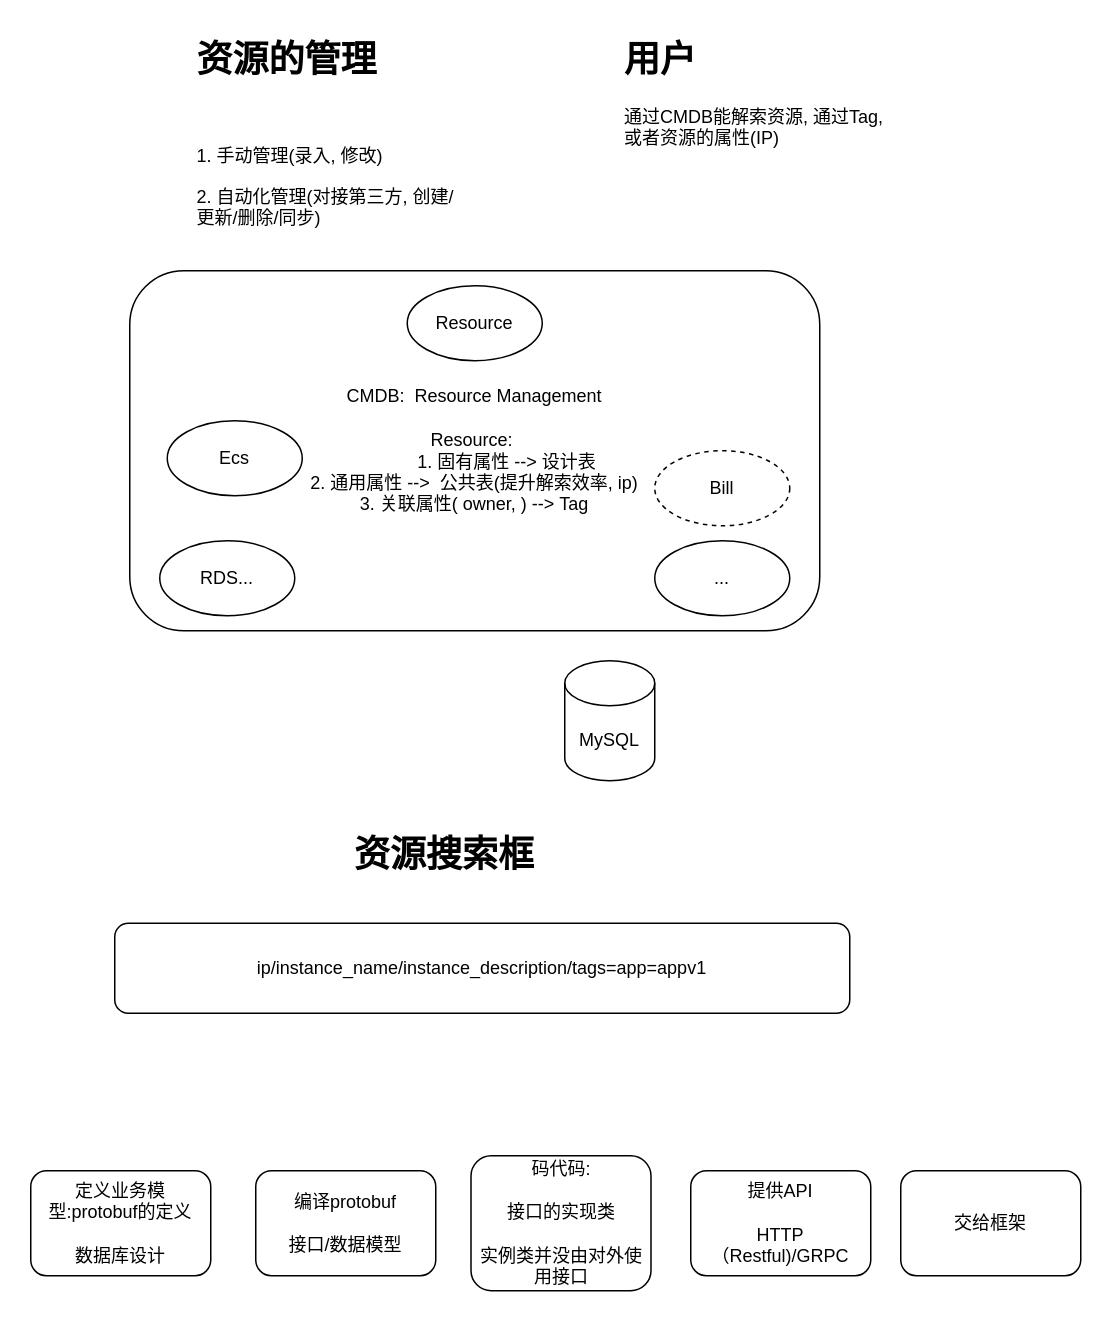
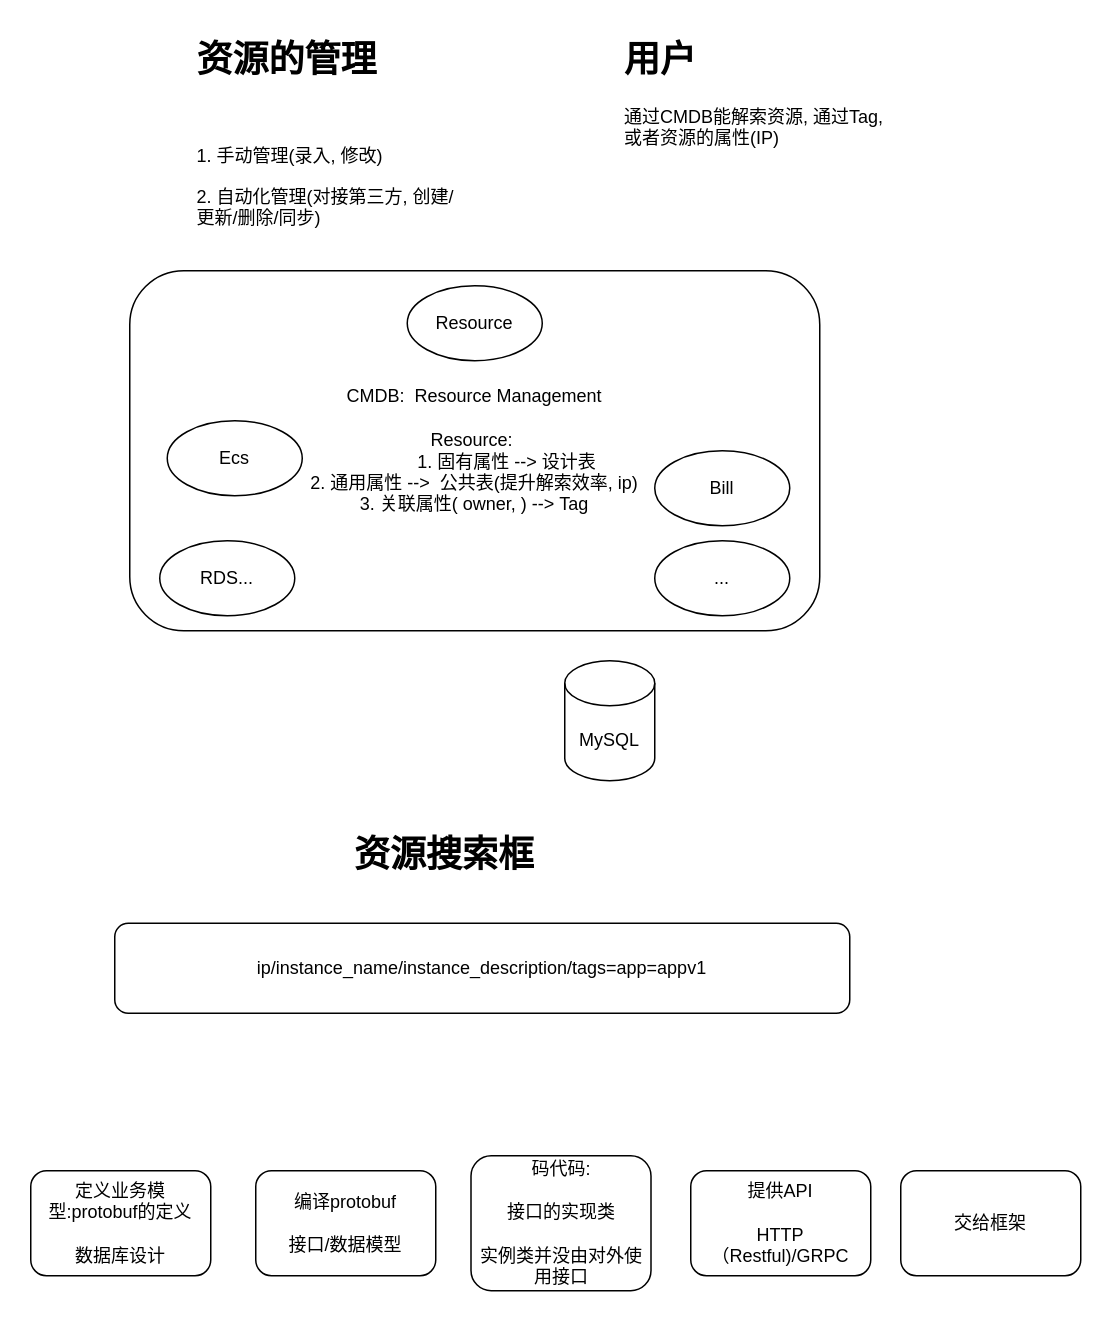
(722, 488) -> (722, 488)
